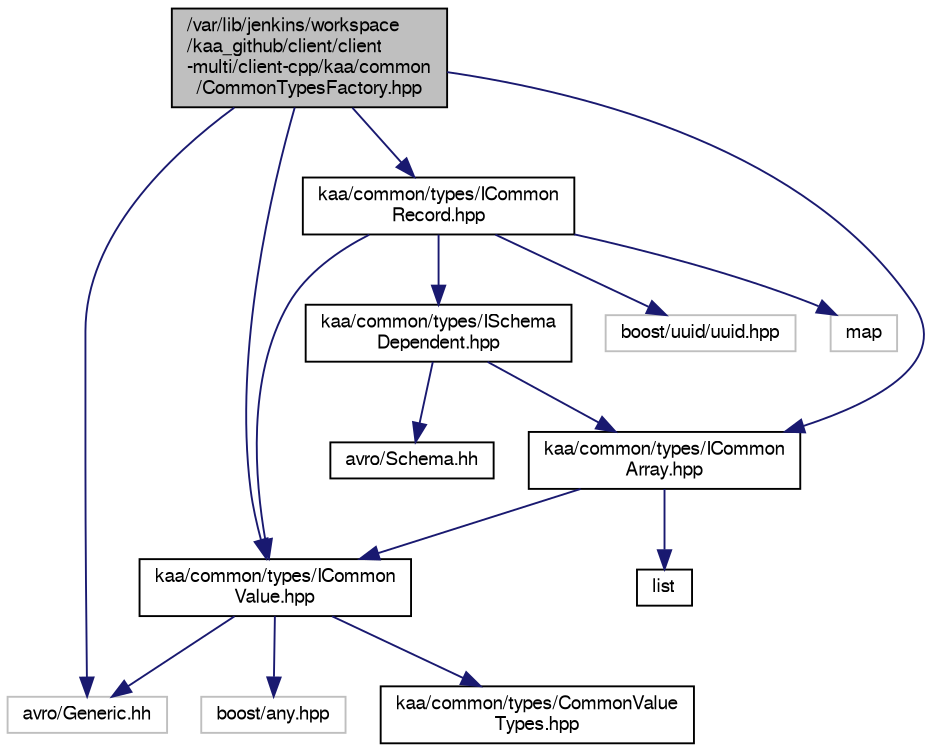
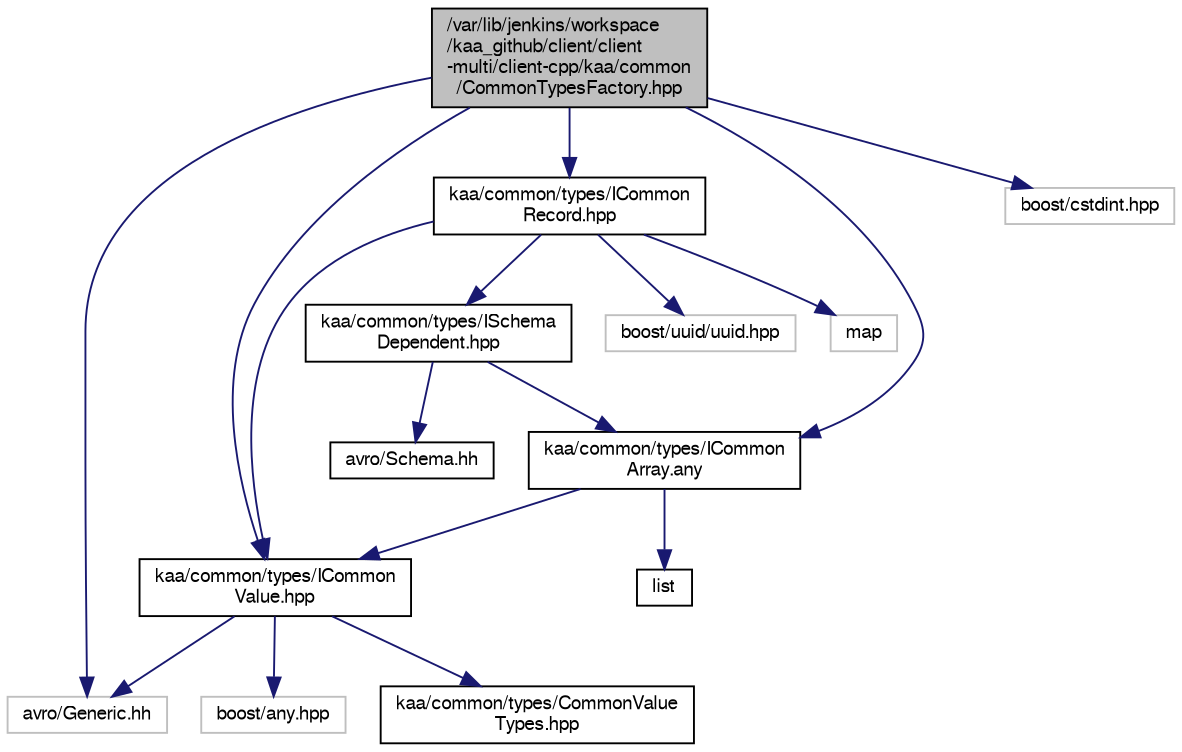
none -> (1090, 206)
(665, 460) -> (665, 460)
